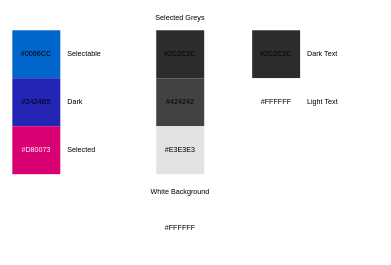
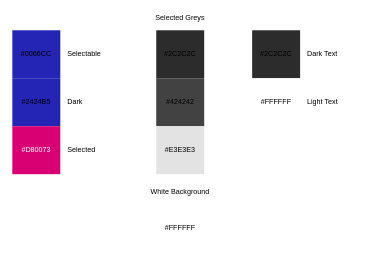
(36, 54) -> (36, 54)
